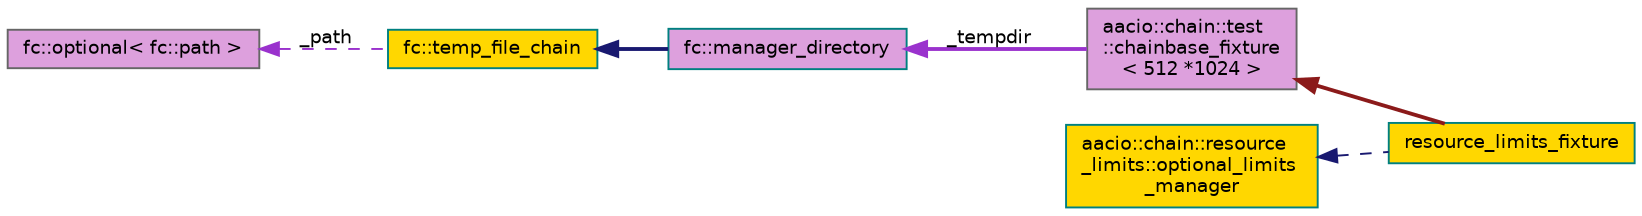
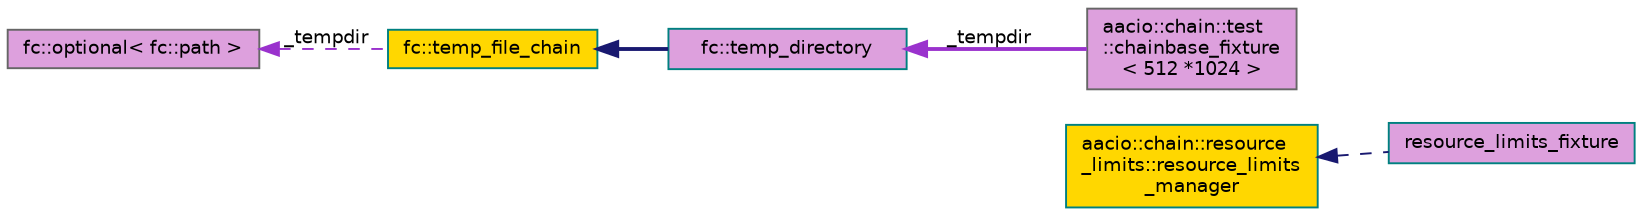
(324, 38) -> (324, 38)
(788, 49) -> (788, 49)
(1380, 105) -> none
(1512, 143) -> (1512, 143)
(1192, 166) -> (1192, 166)
